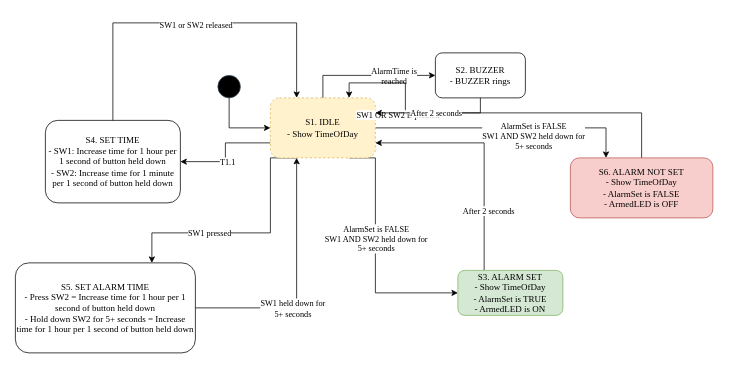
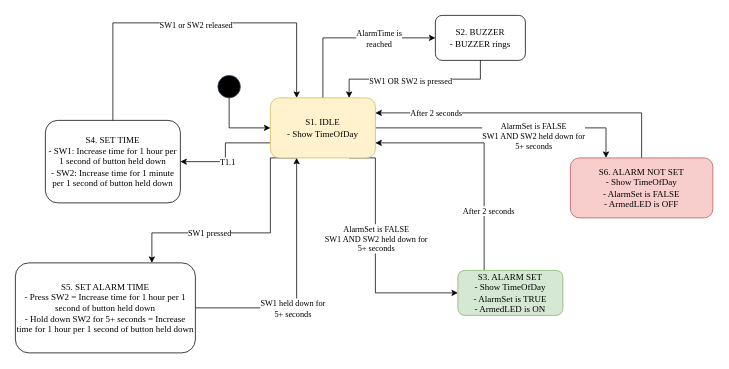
(480, 75) -> (480, 38)
(323, 128) -> (323, 128)
